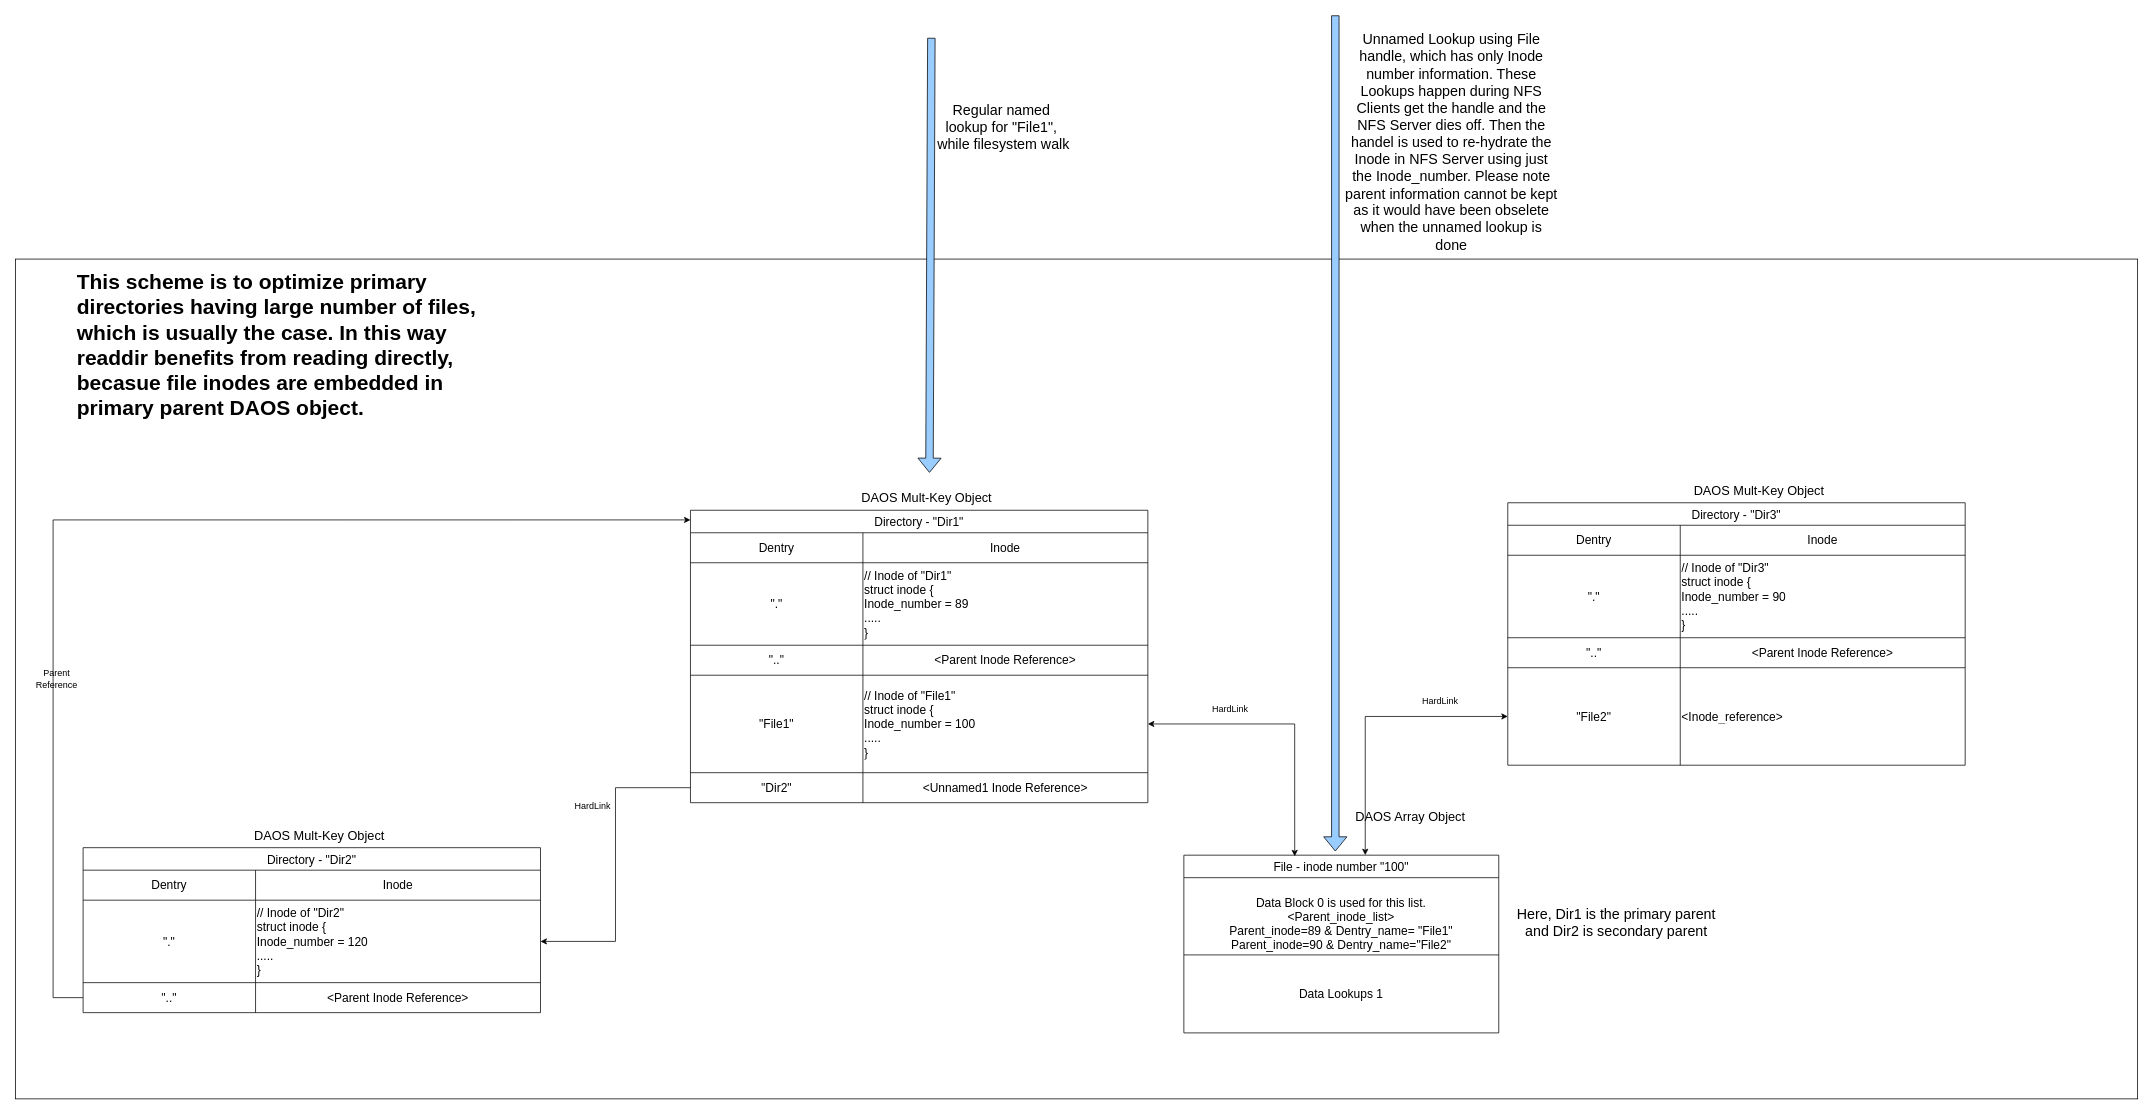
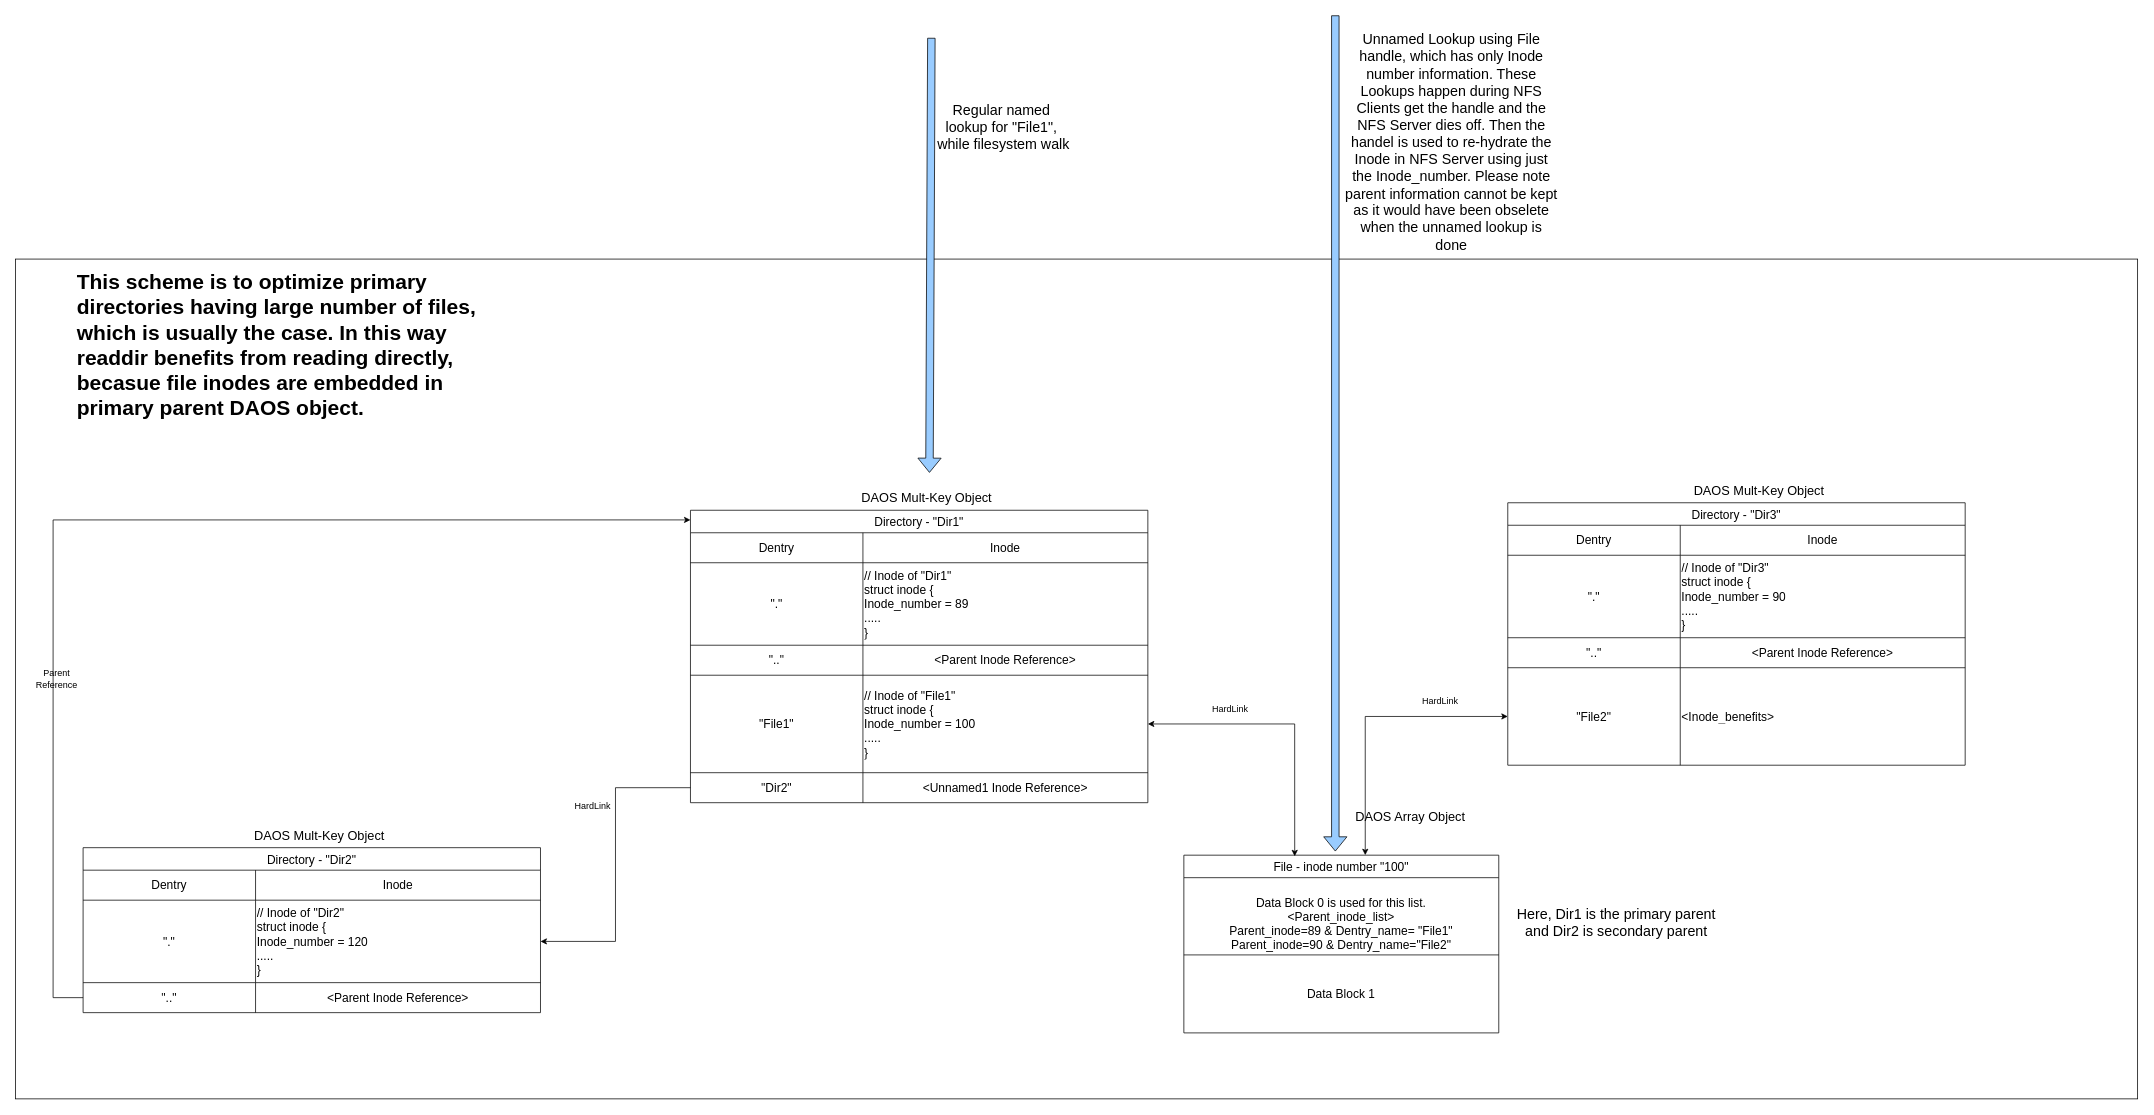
(1739, 717) -> (1734, 717)
(1341, 994) -> (1341, 994)
